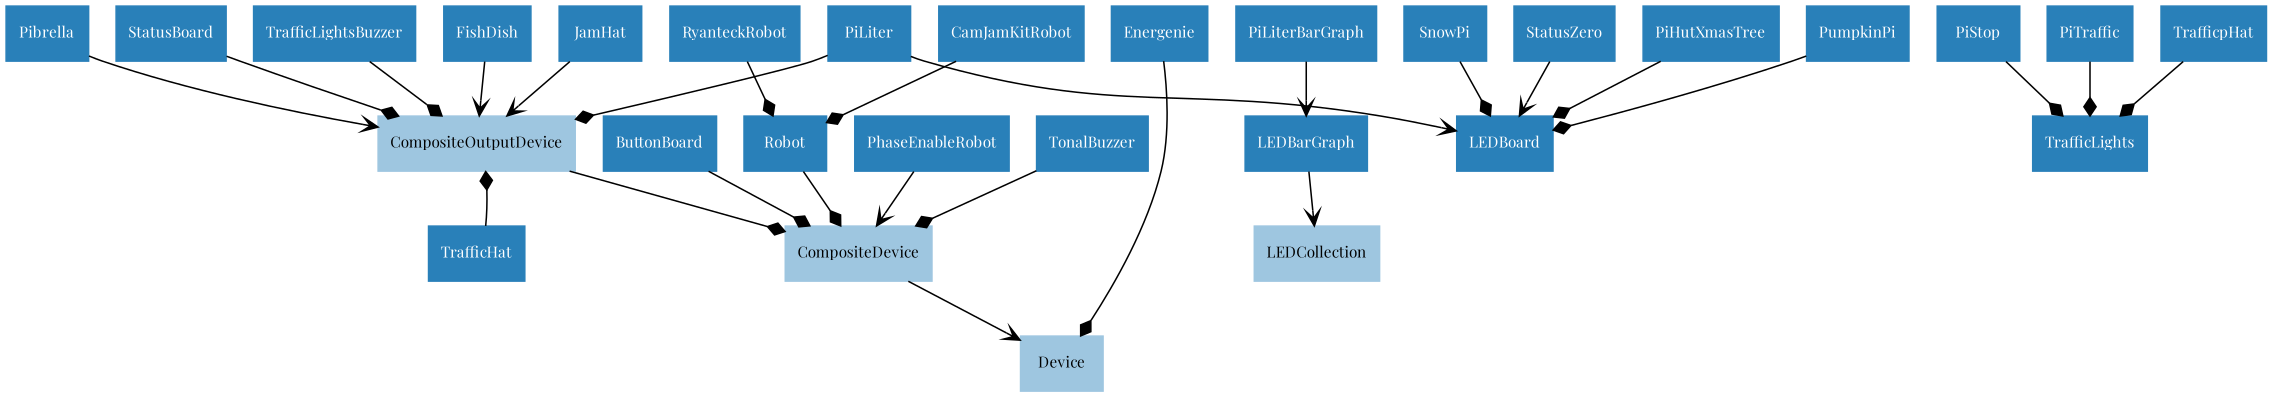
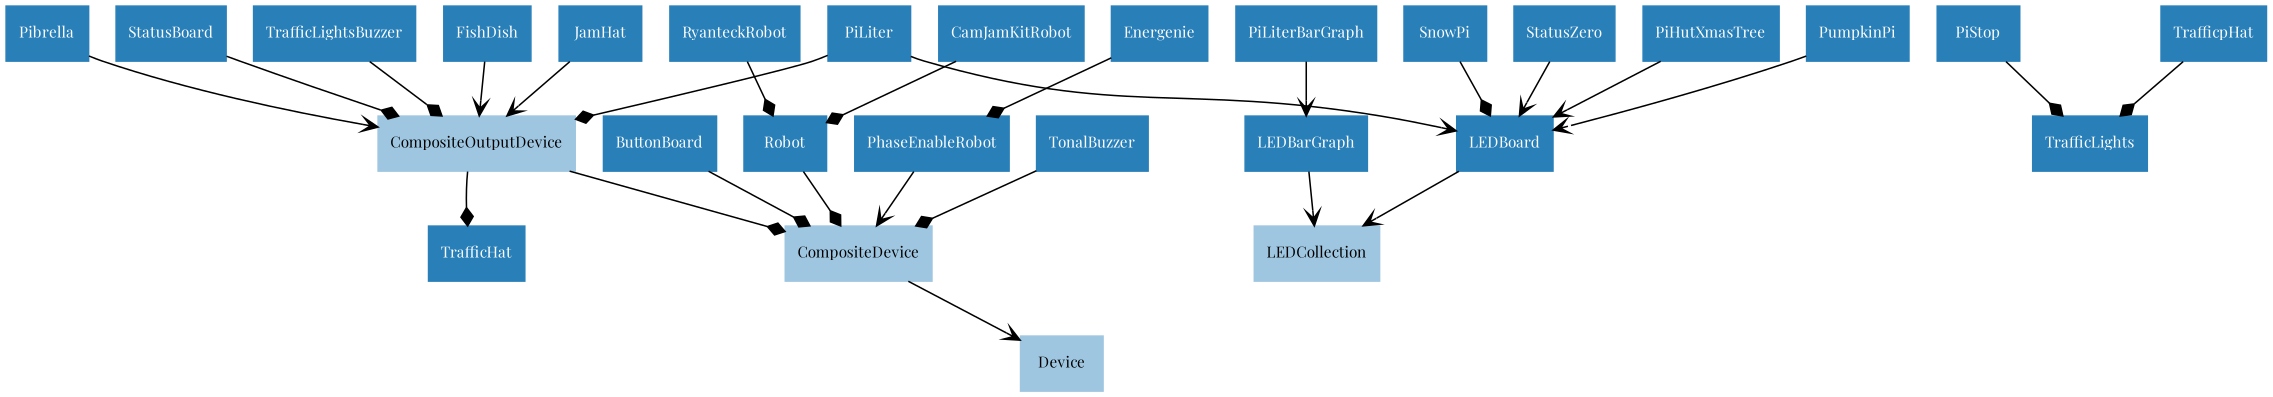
(2090, 34) -> none
(1614, 86) -> (1614, 86)
(1689, 93) -> (1689, 93)
none -> (1418, 195)
(1153, 197) -> (1063, 81)
(487, 208) -> (466, 190)
